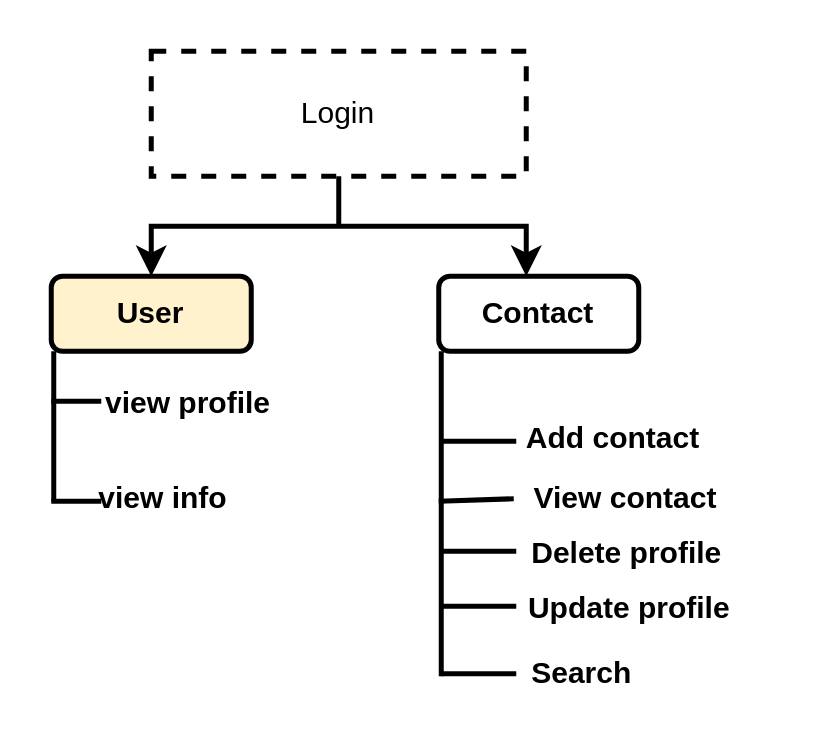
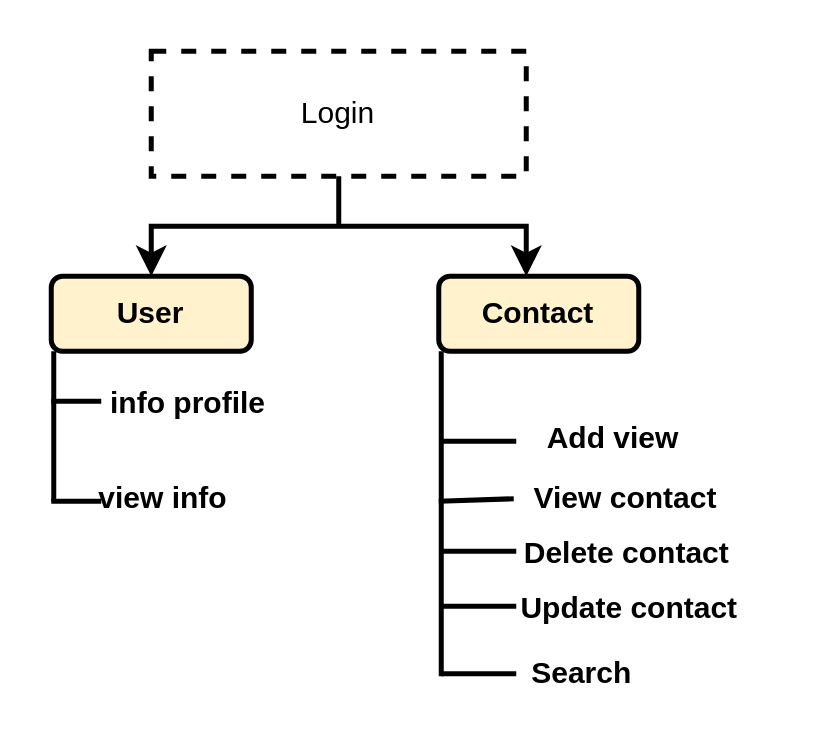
(539, 314) -> (539, 314)
(189, 404) -> (189, 404)
(614, 439) -> (614, 439)
(628, 554) -> (628, 554)
(630, 609) -> (630, 609)
